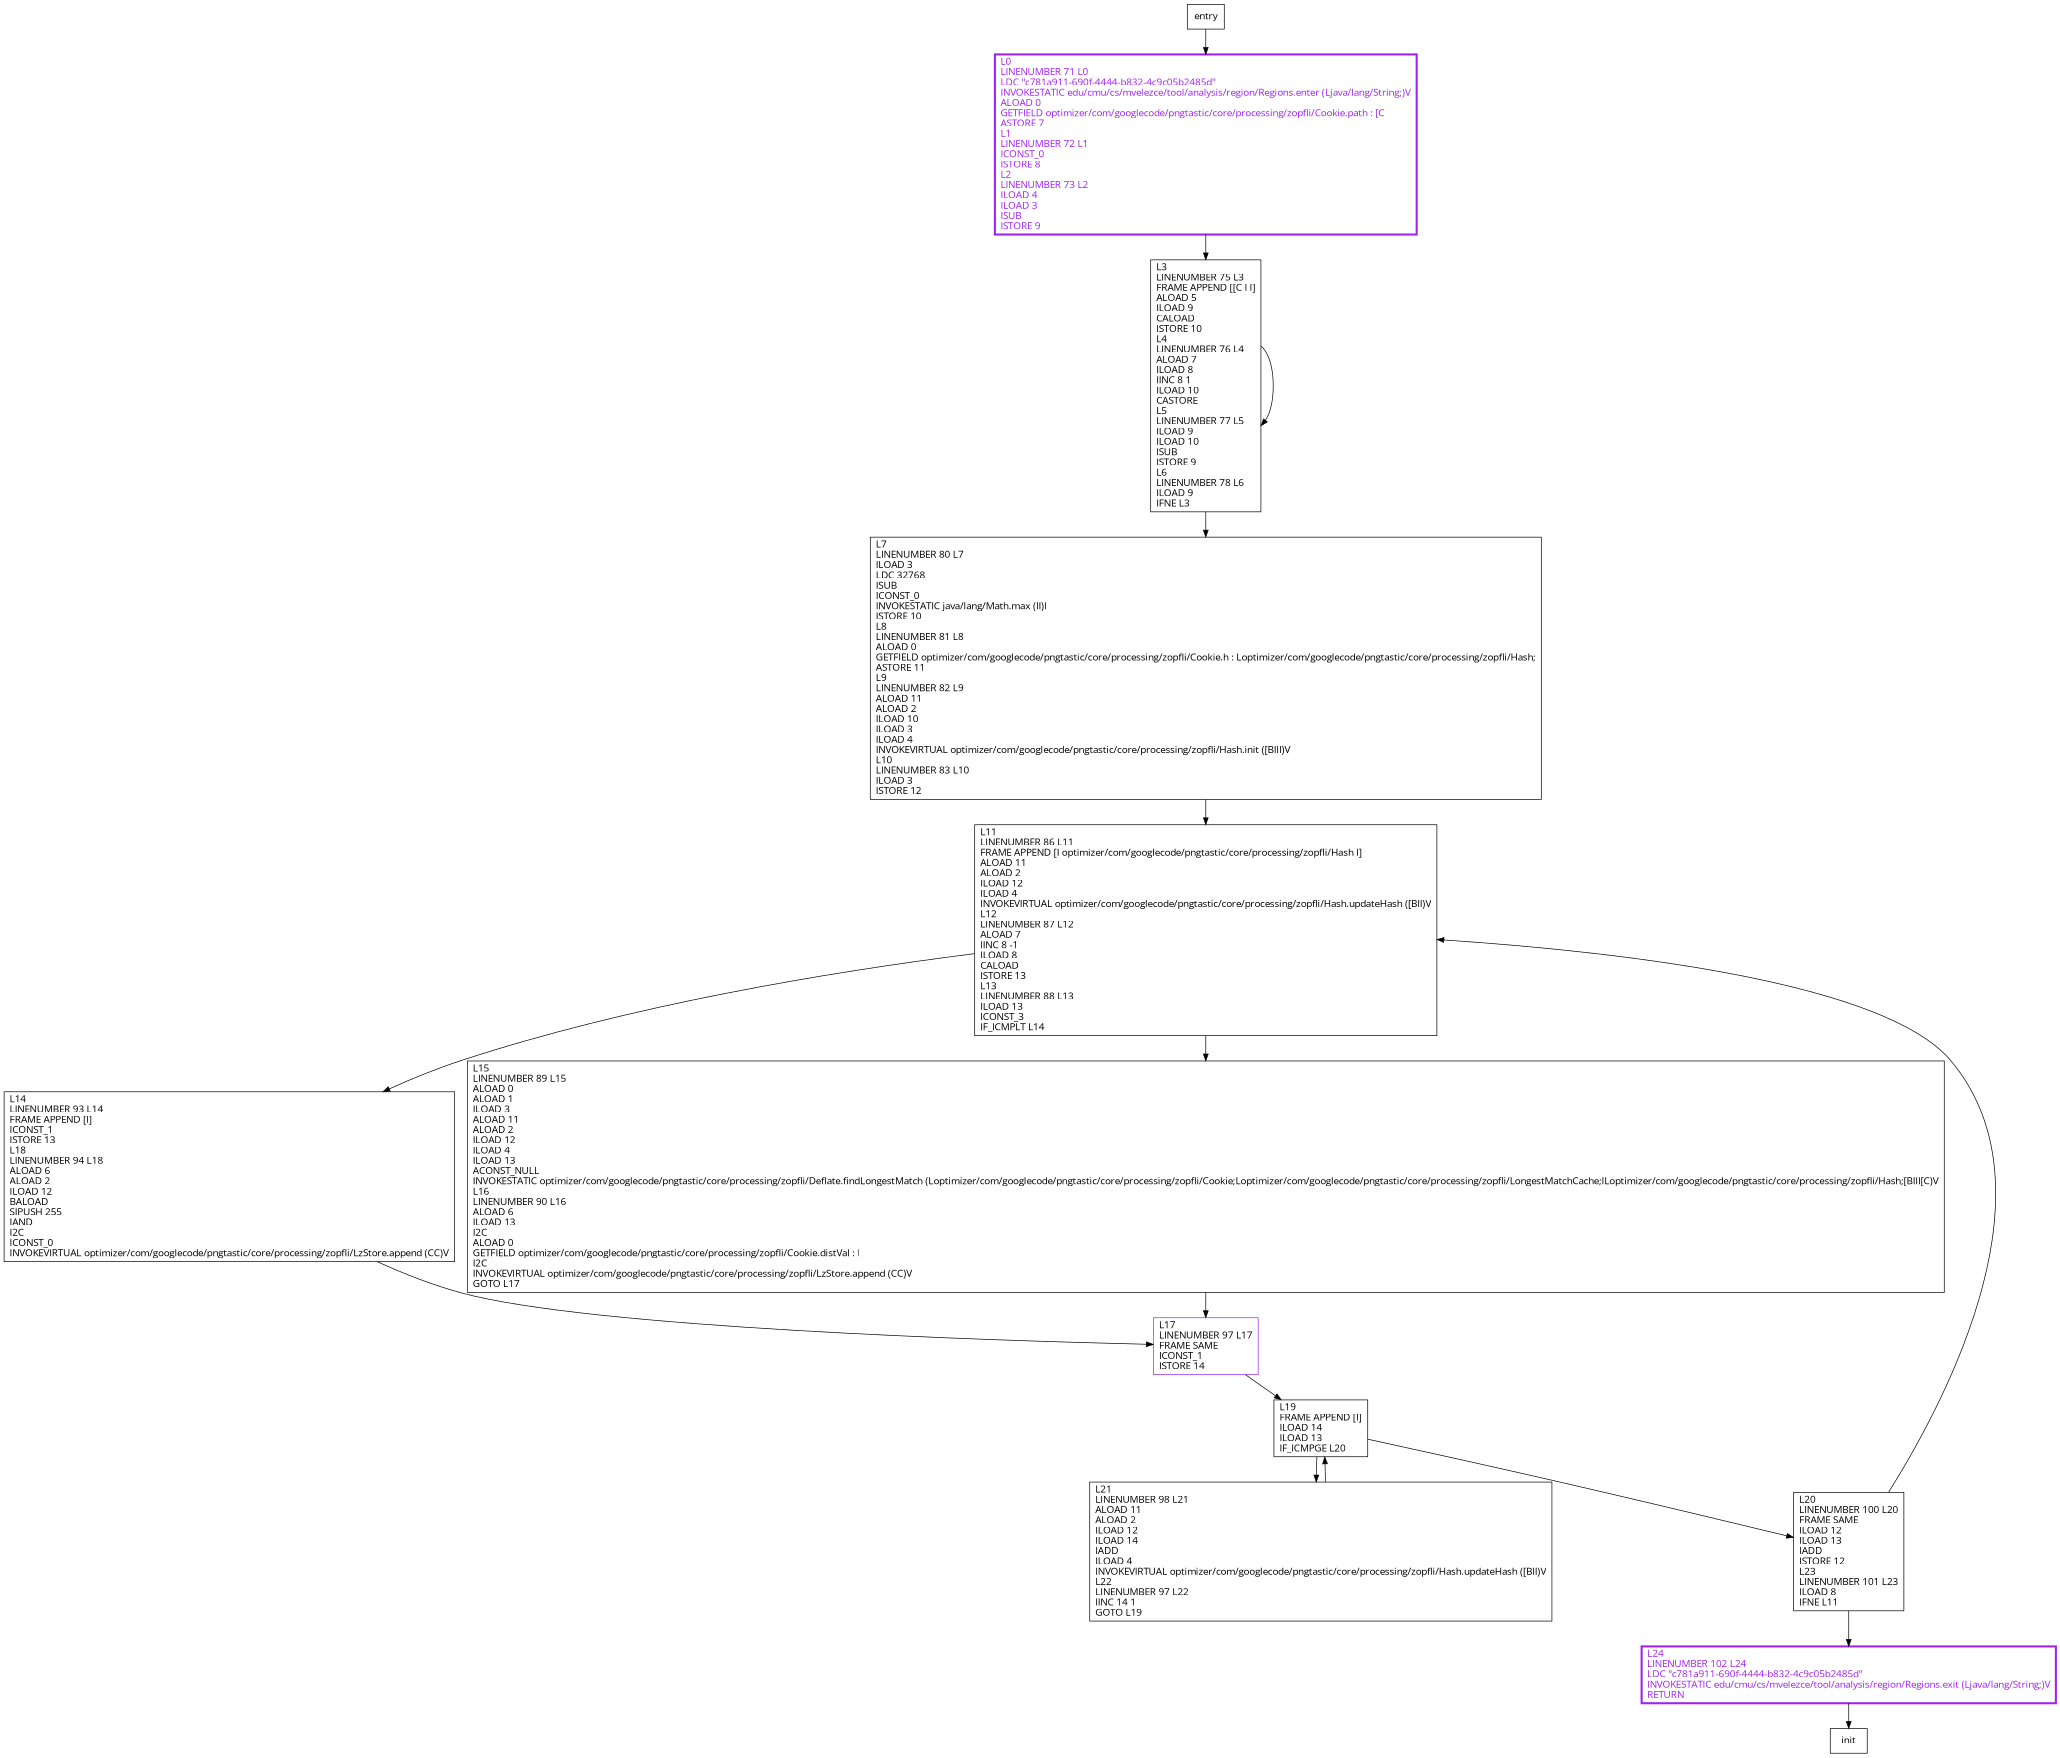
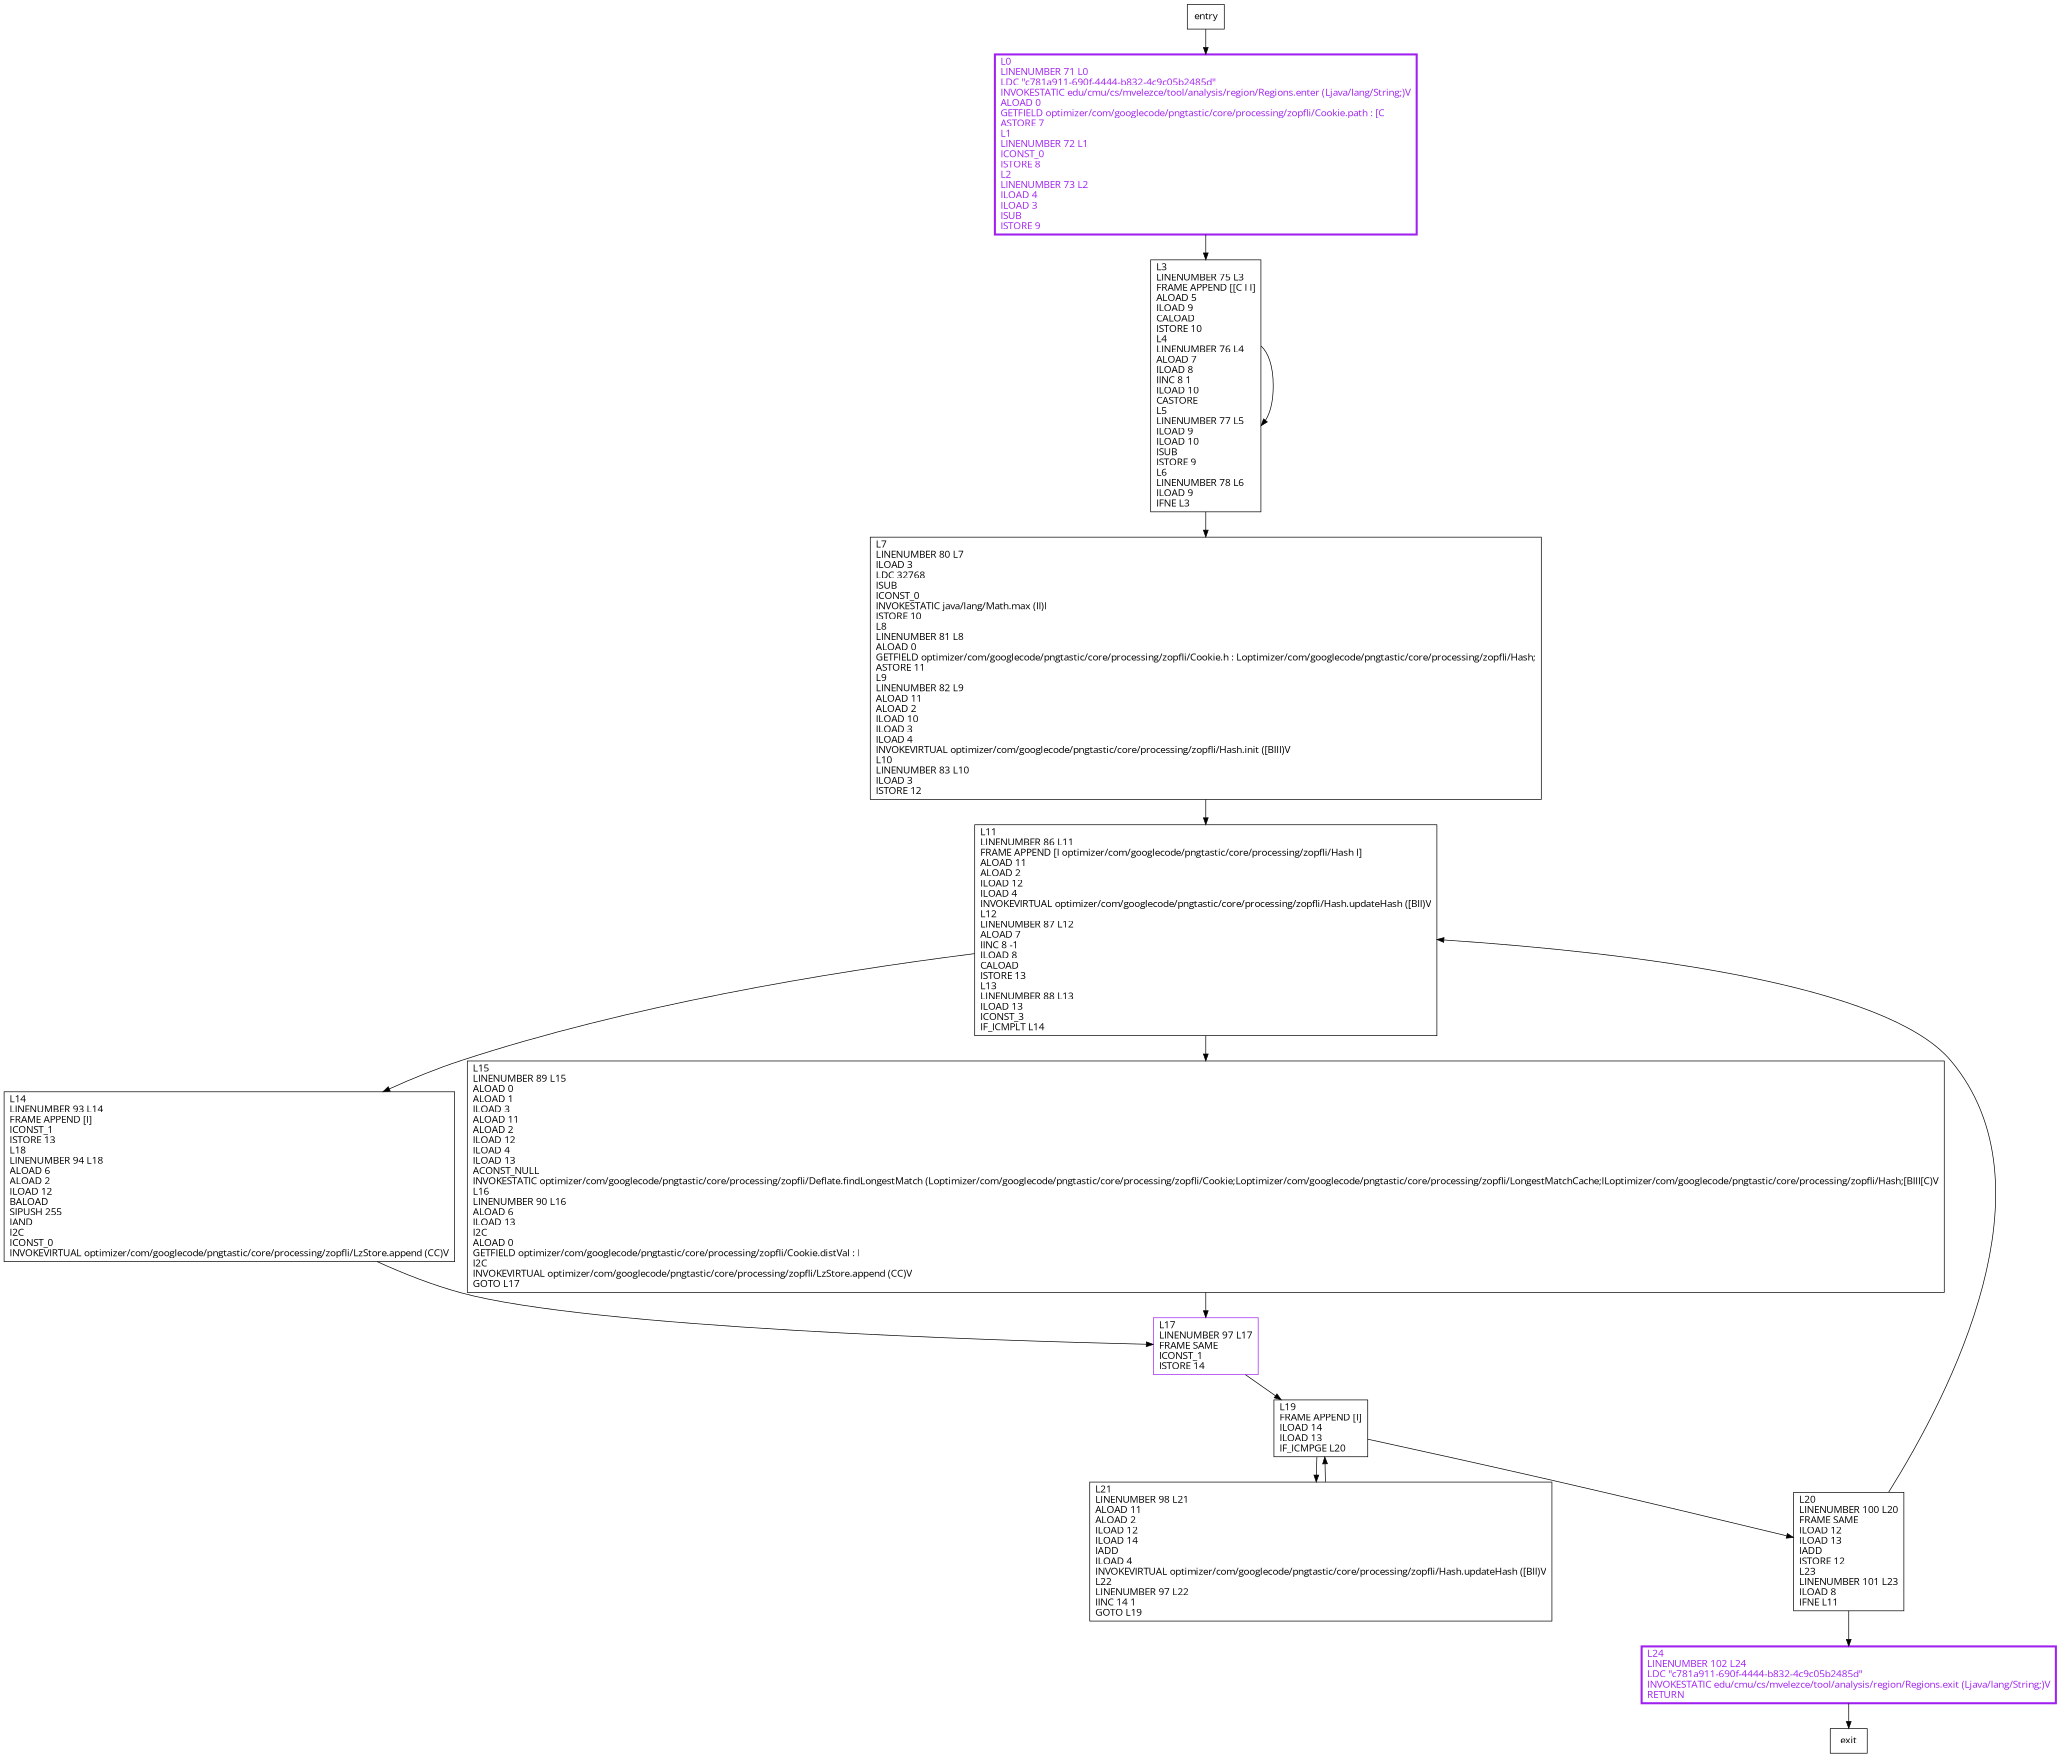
(1849, 1741) -> (1849, 1741)
